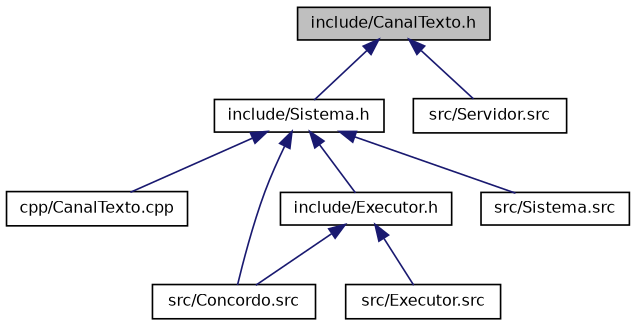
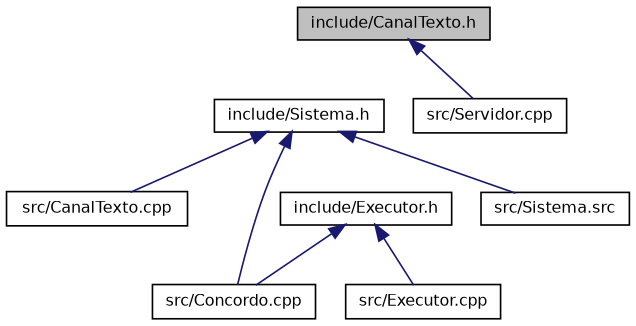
(341, 75) -> none
(490, 116) -> (490, 116)
(338, 169) -> none
(97, 209) -> (97, 209)
(234, 302) -> (234, 302)
(423, 302) -> (423, 302)
